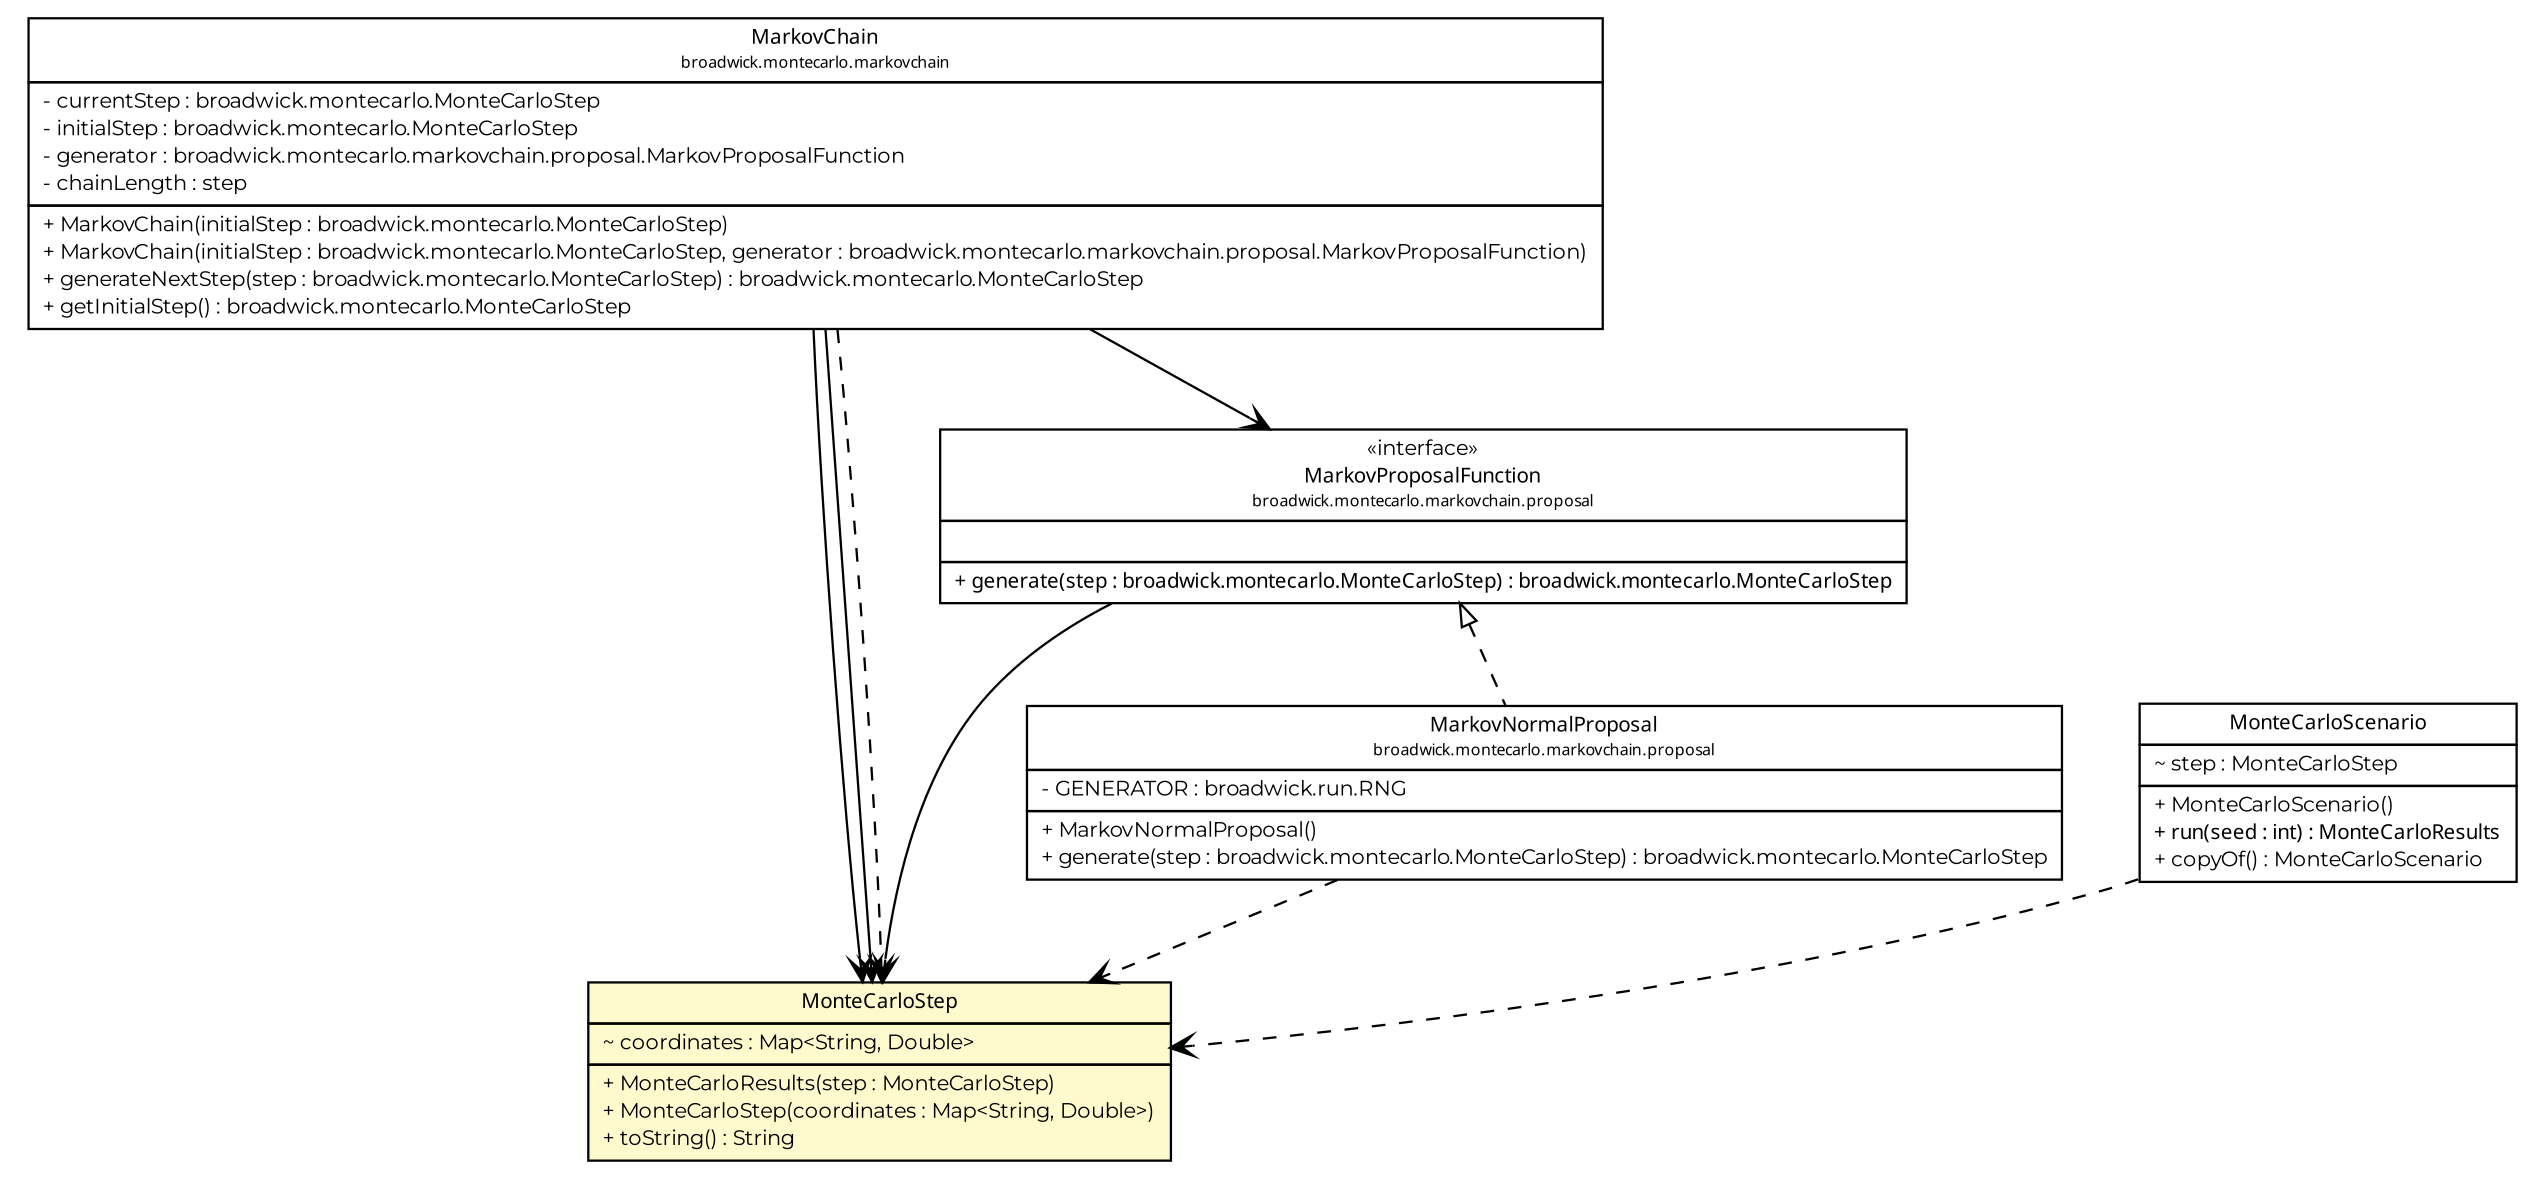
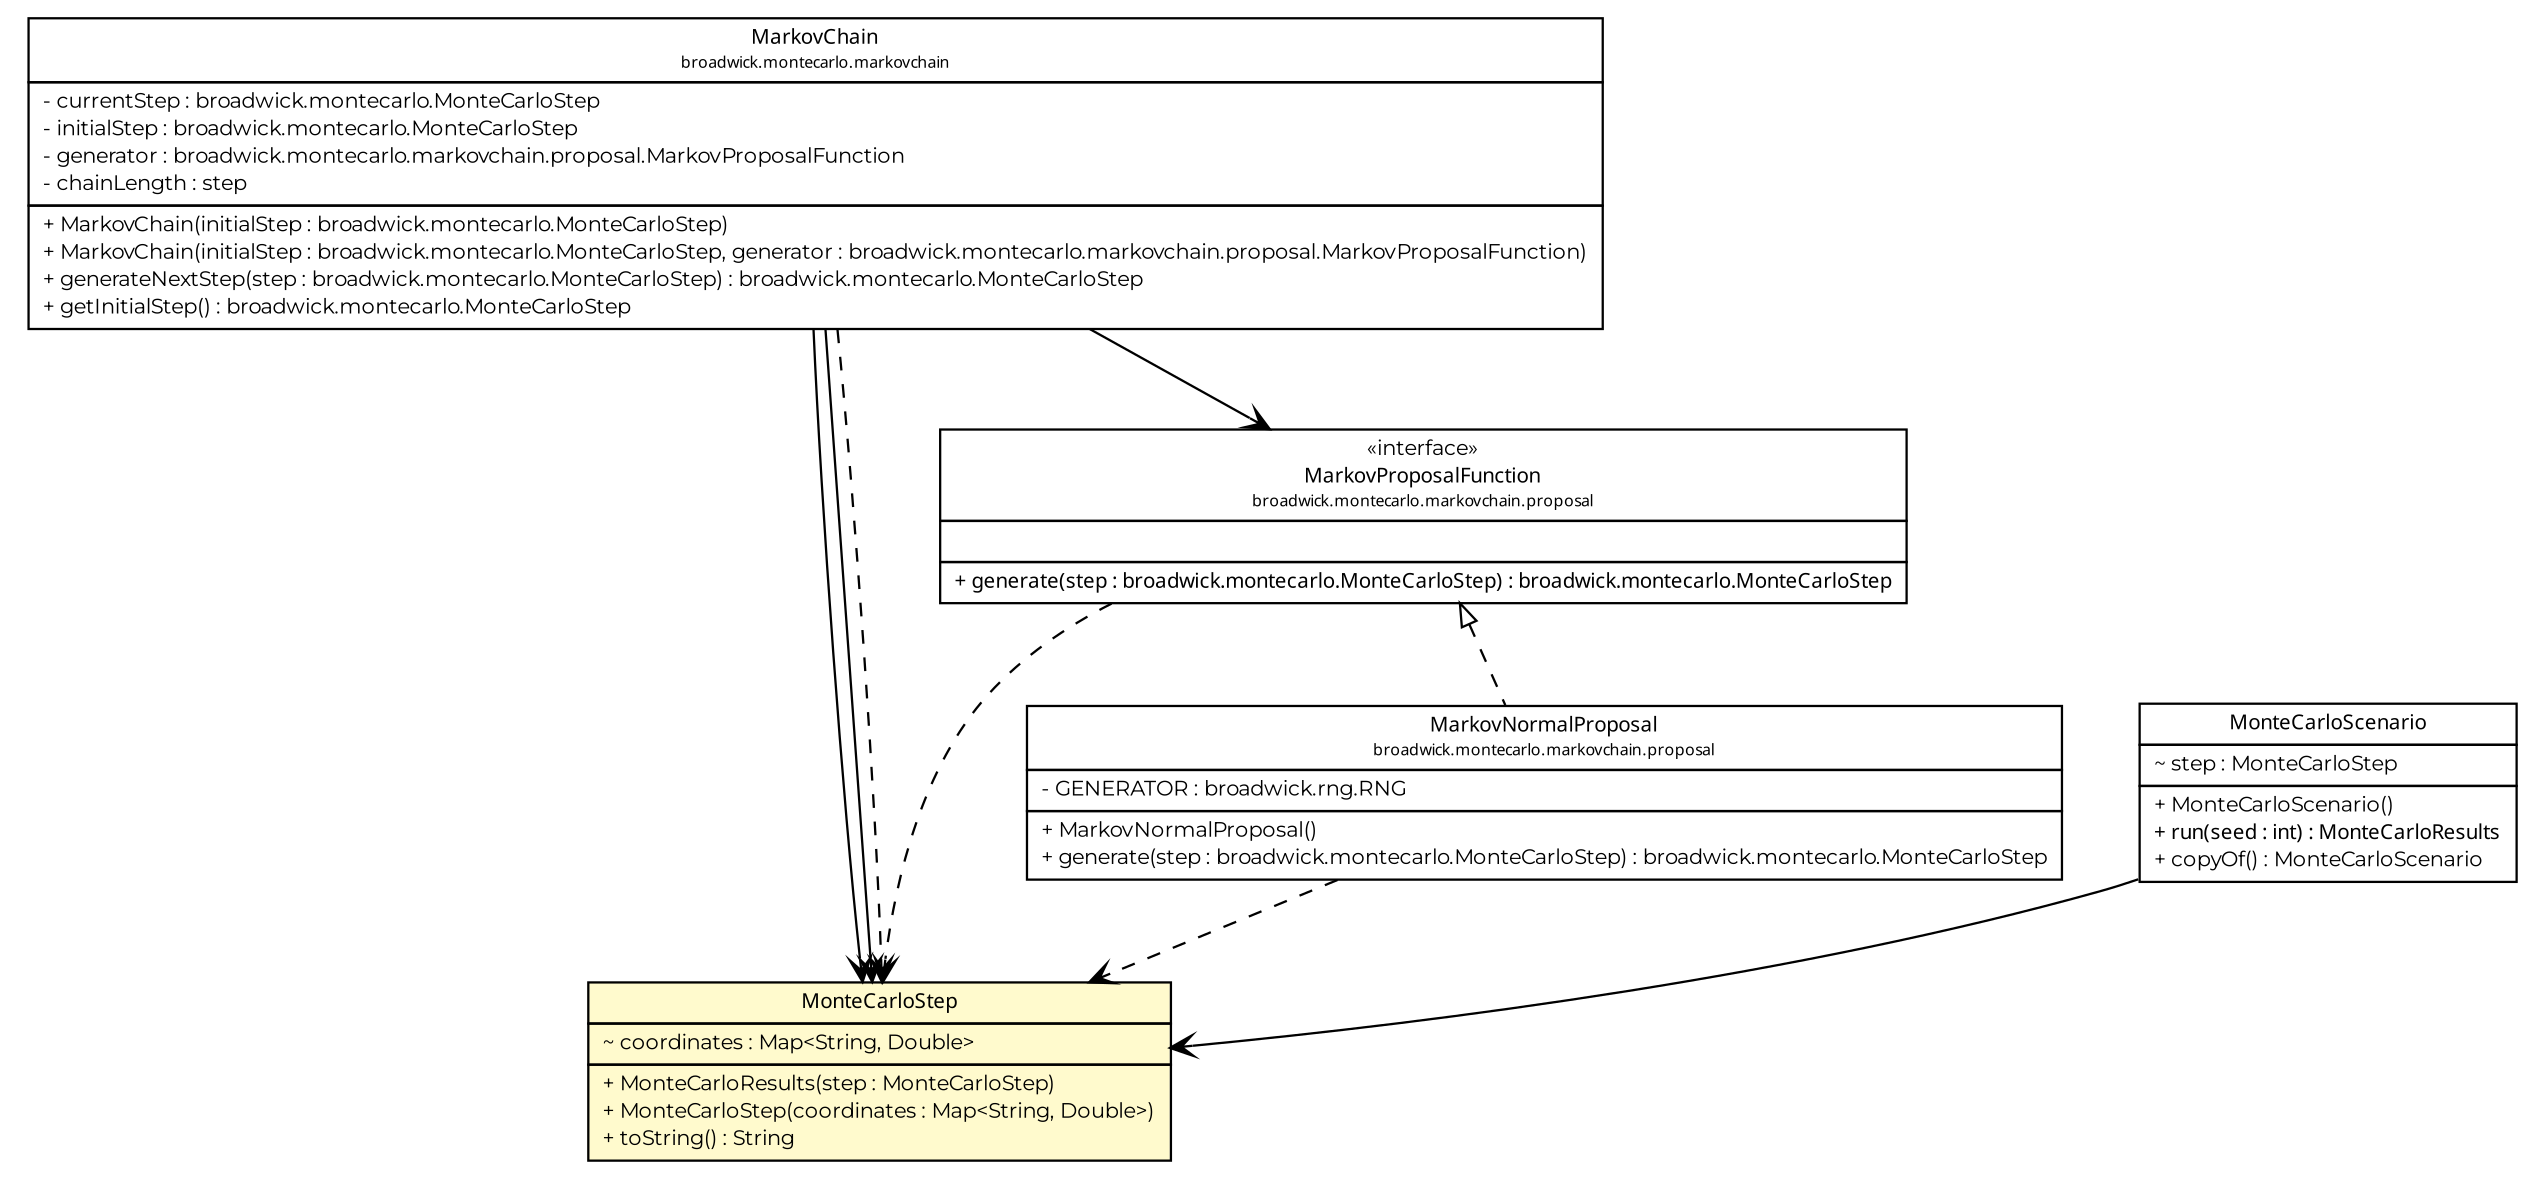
(950, 749) -> (950, 749)
(1225, 789) -> (1225, 789)
(1669, 984) -> (1669, 984)
